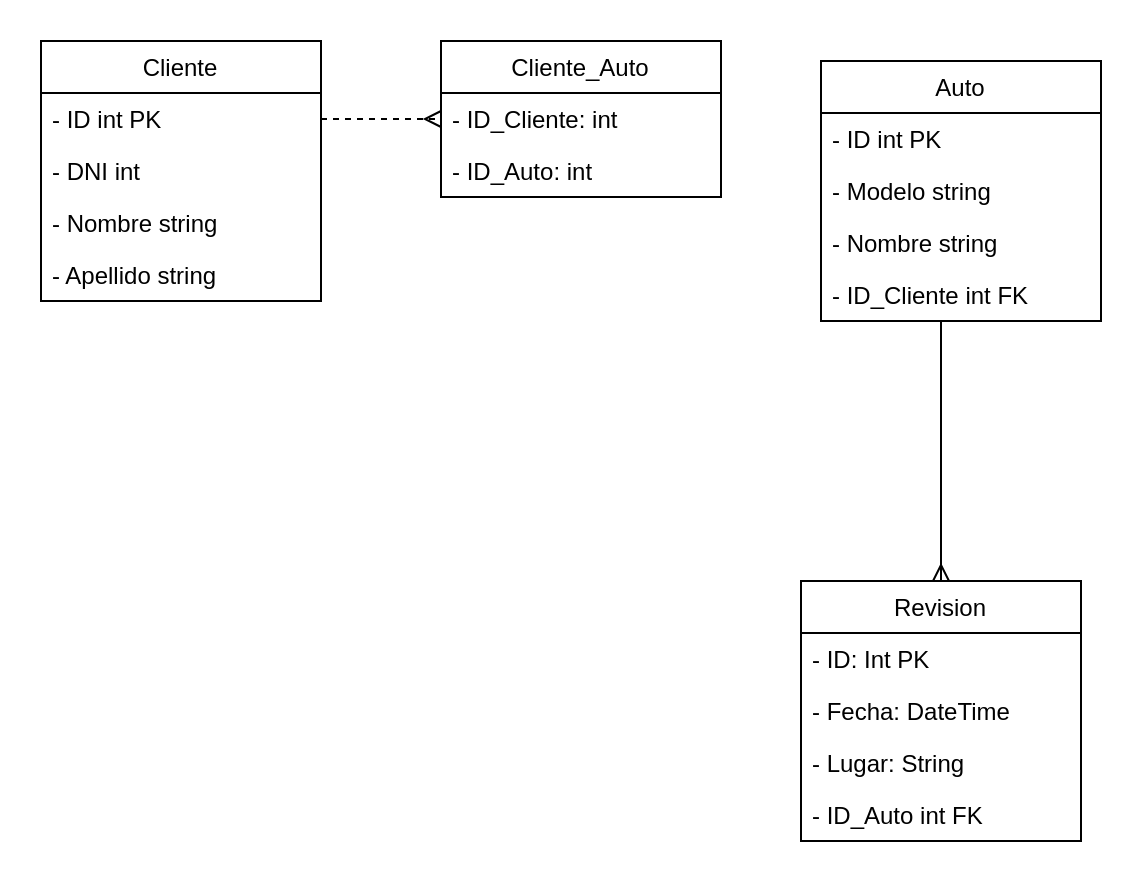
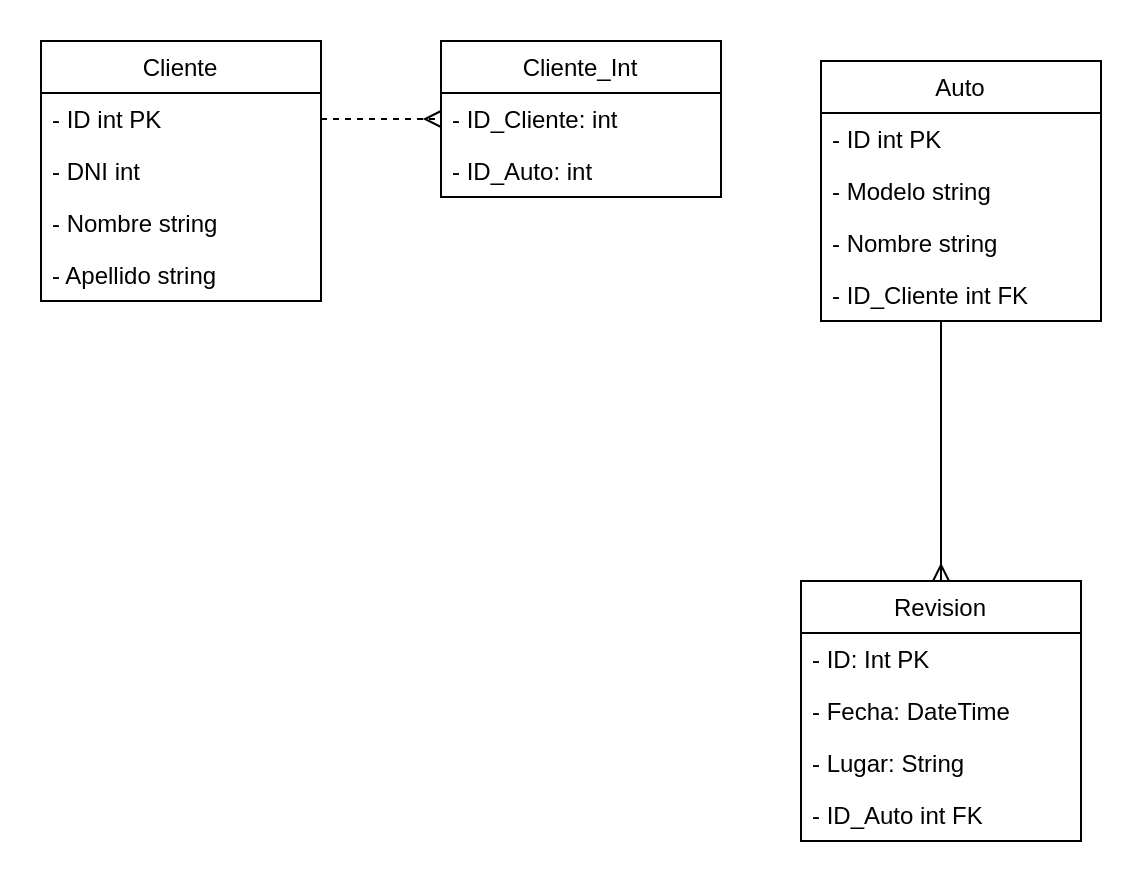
(580, 68) -> (580, 68)
